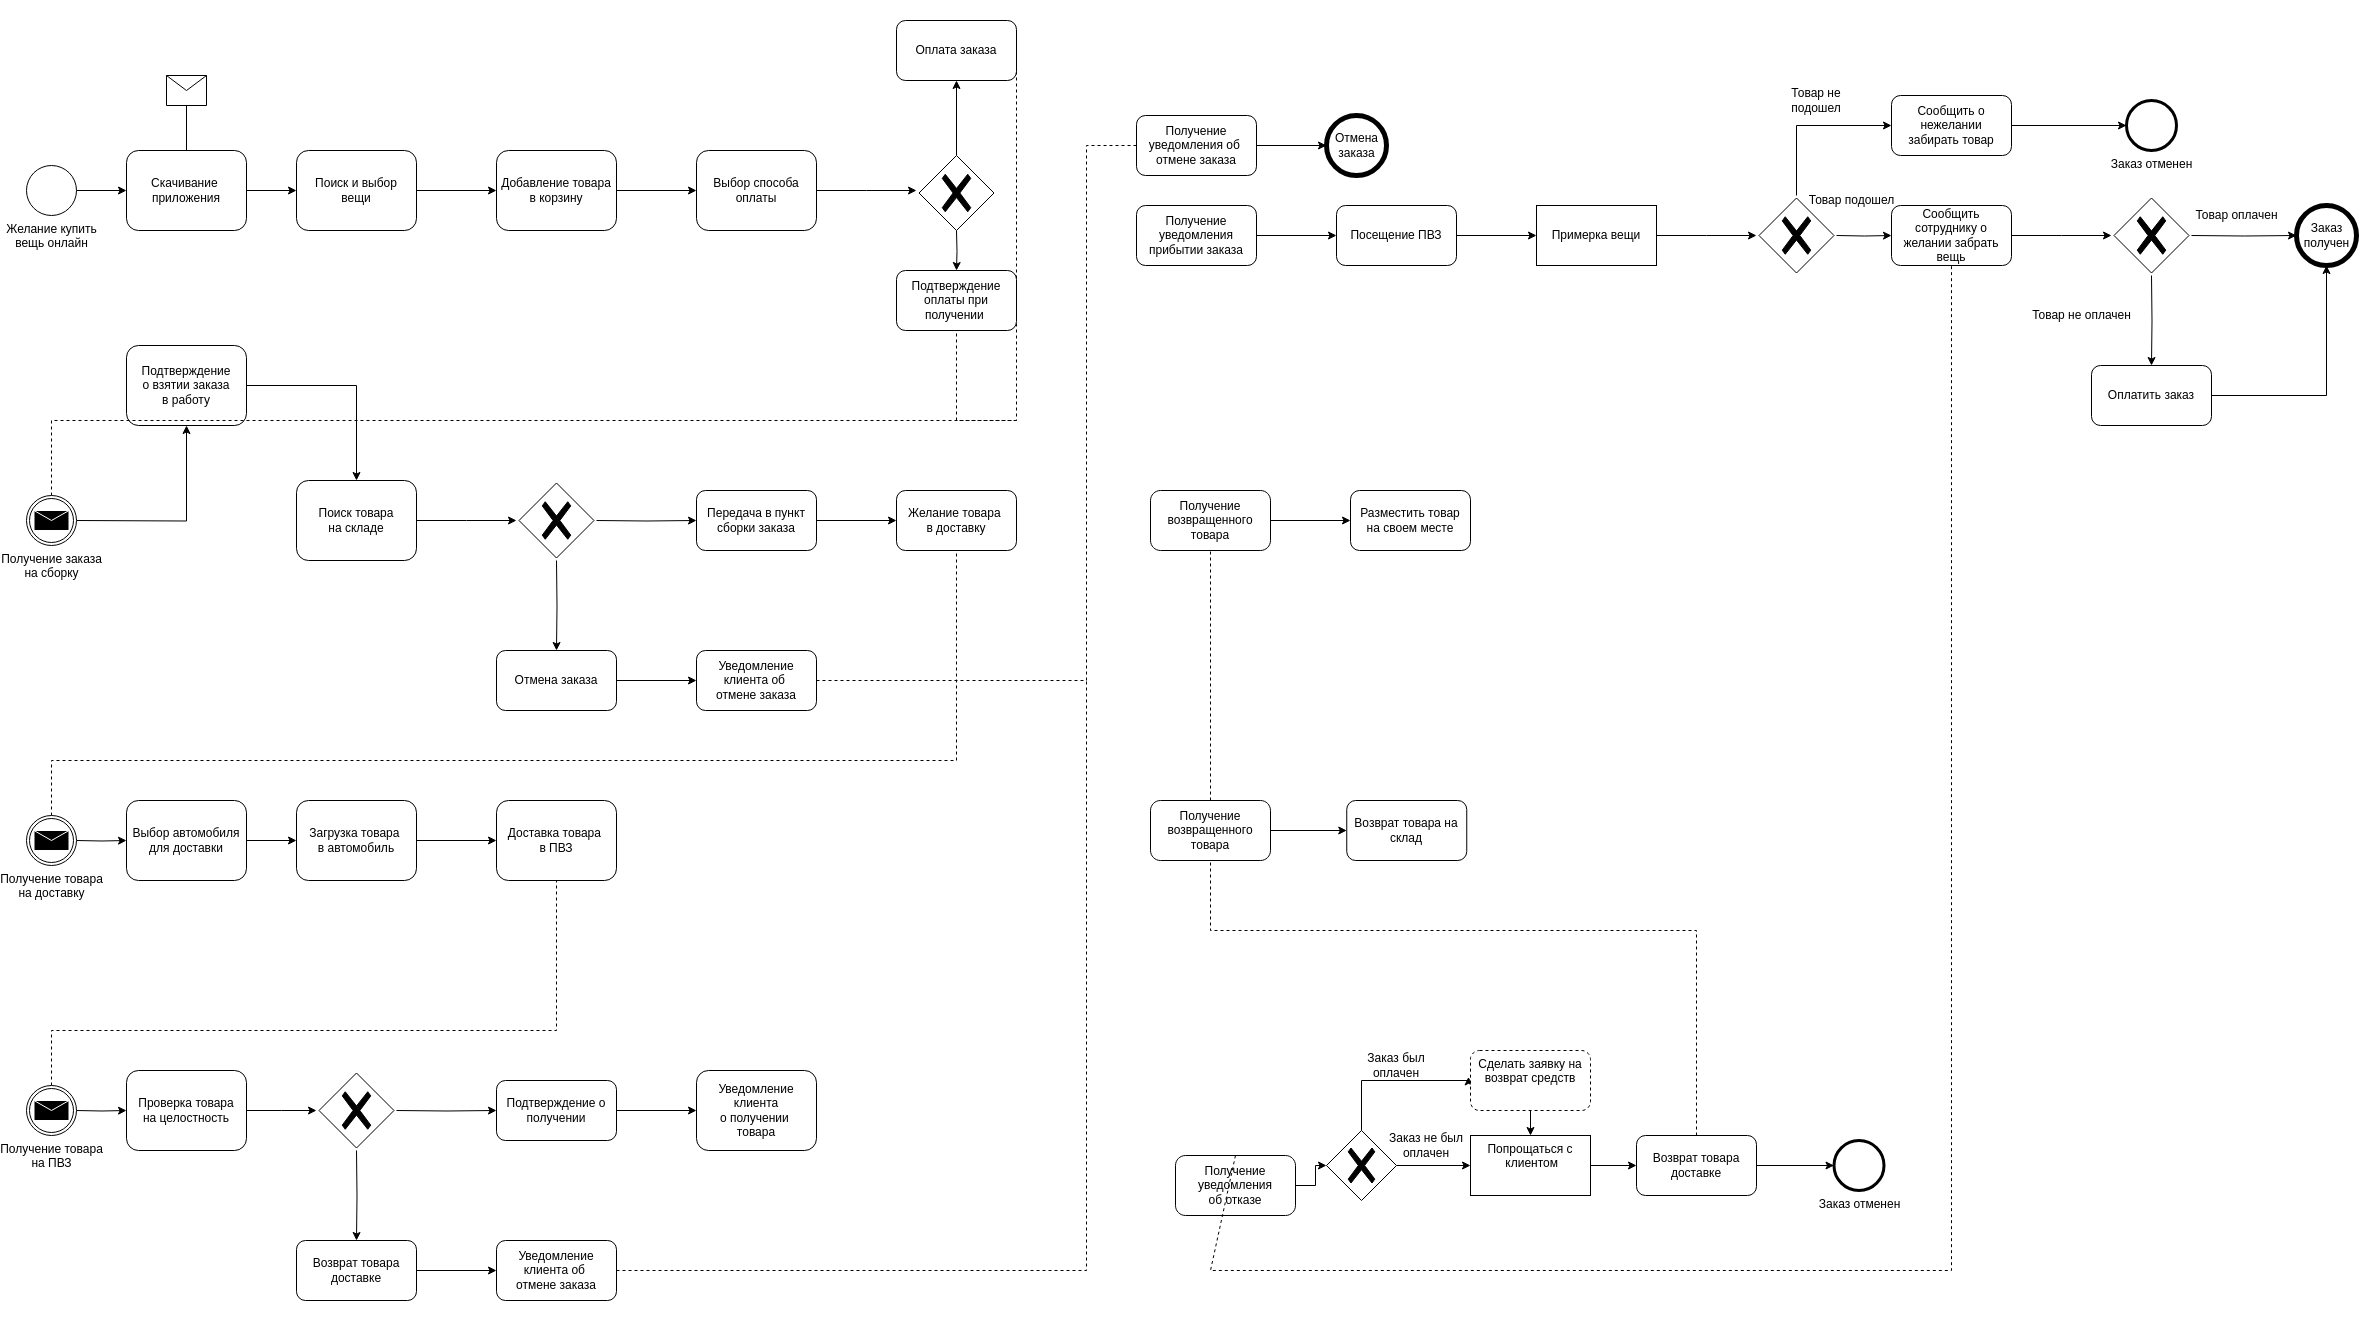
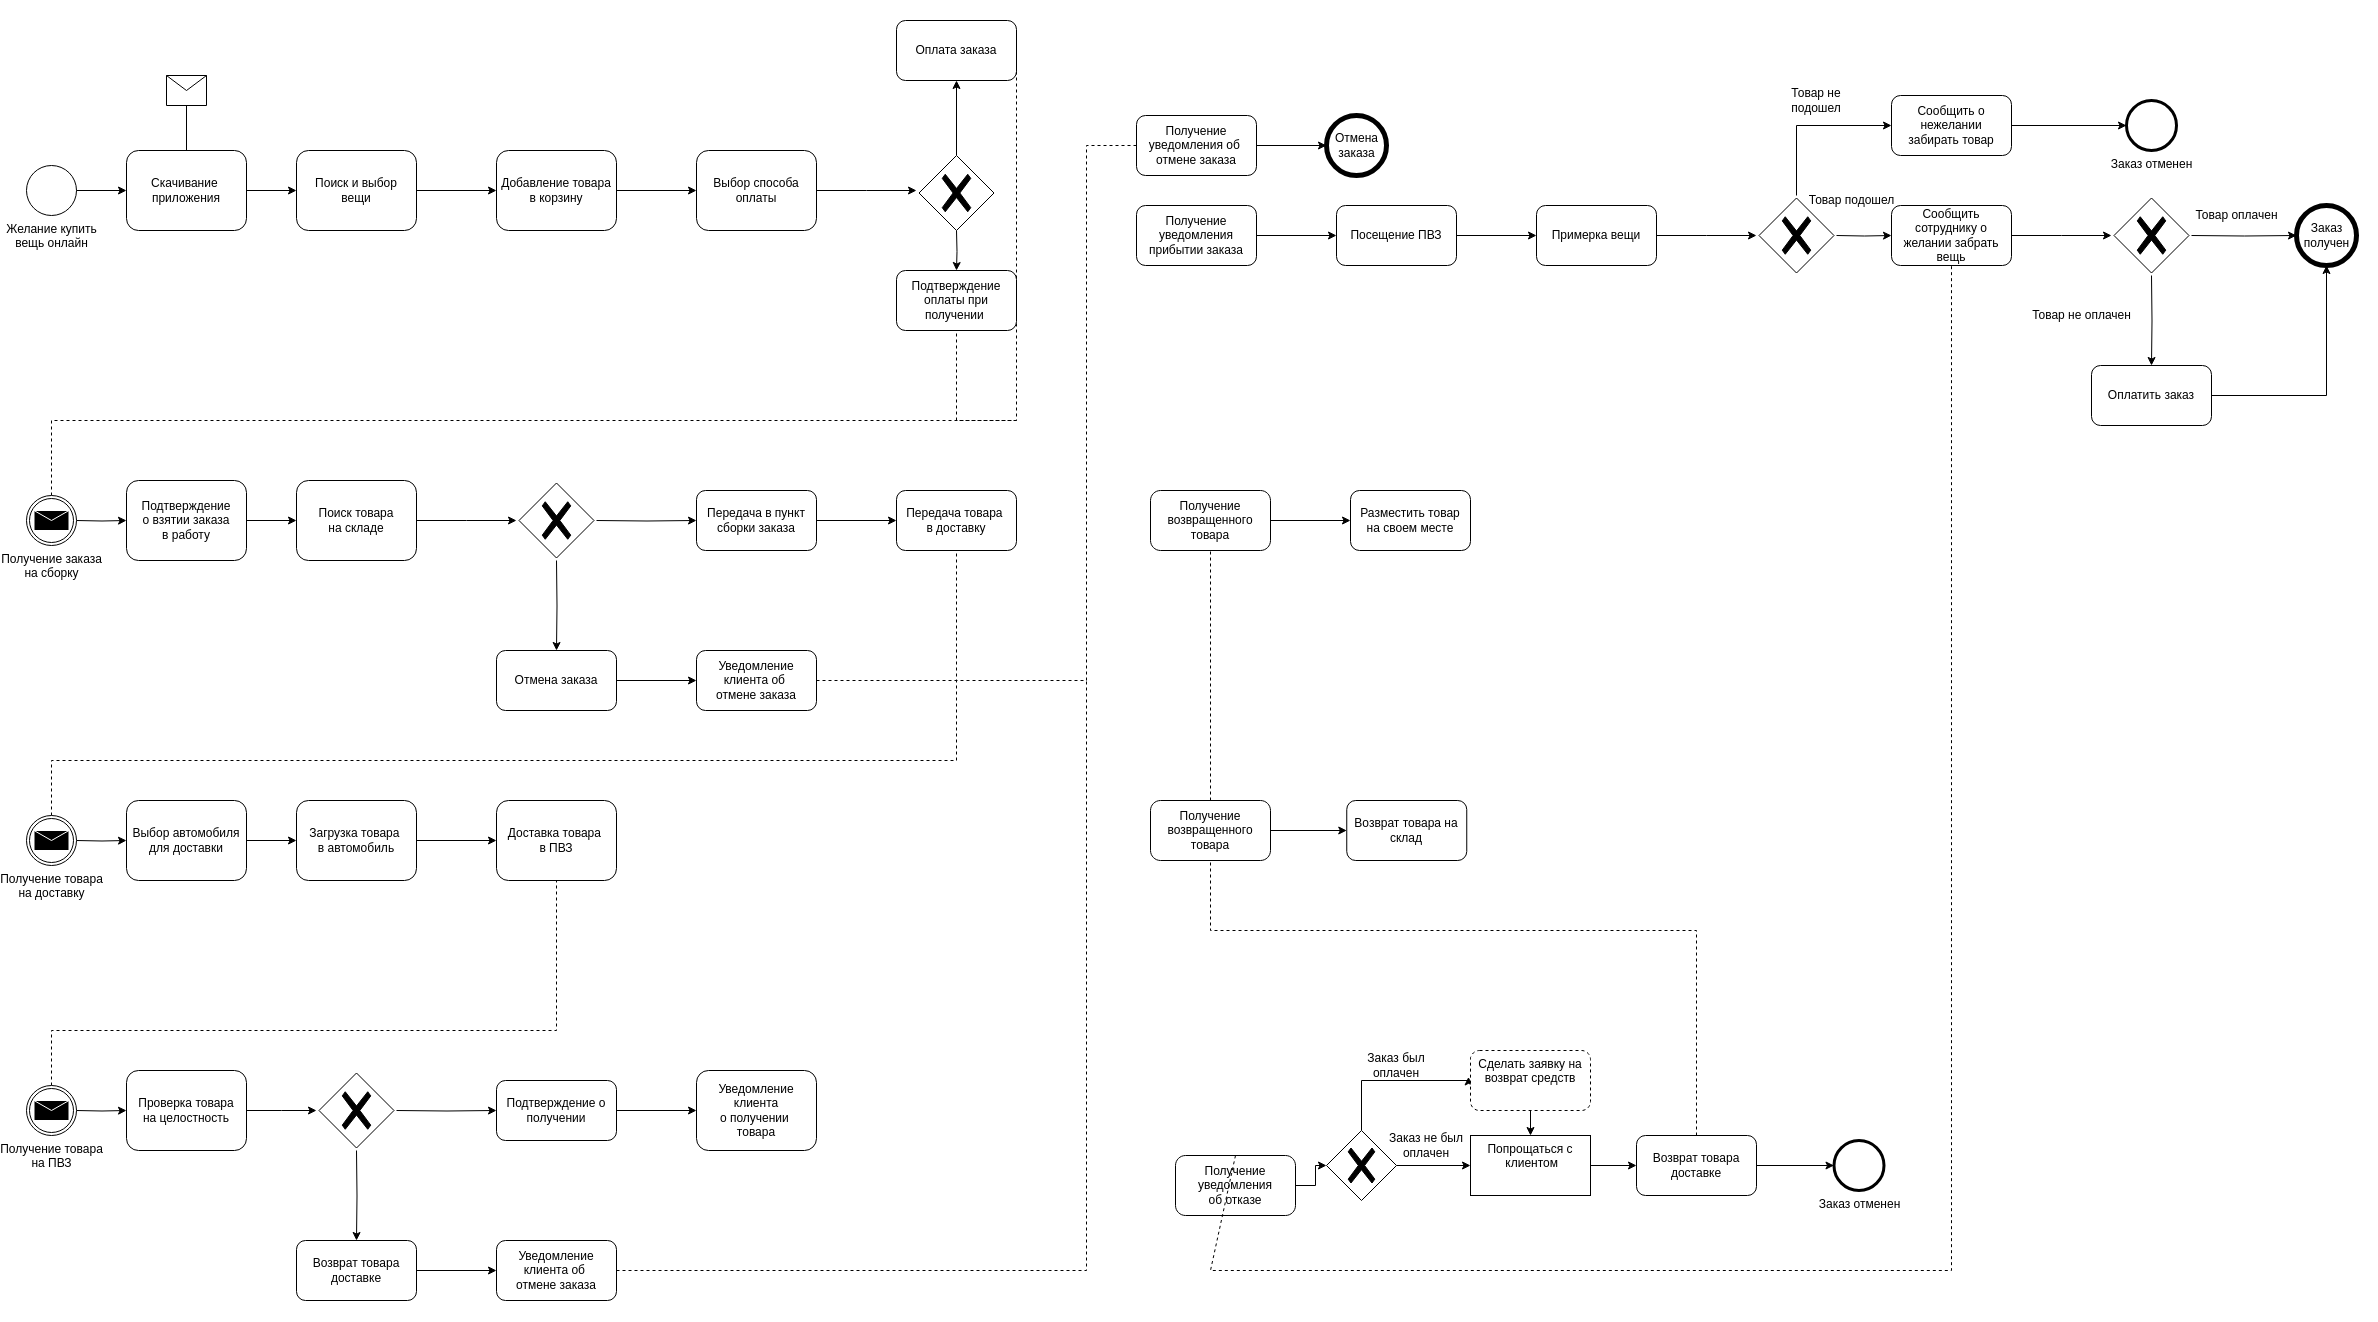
(1597, 236) -> (1597, 236)
(187, 386) -> (187, 521)
(957, 521) -> (957, 521)
